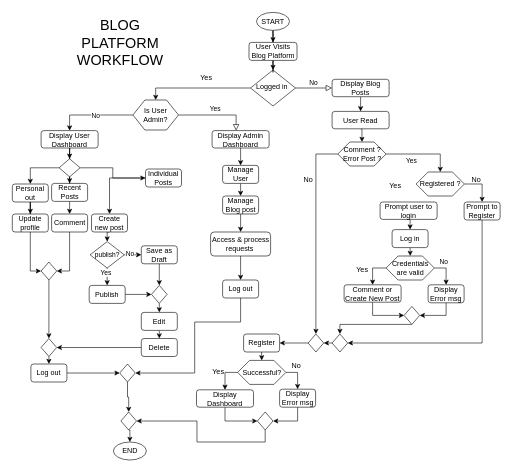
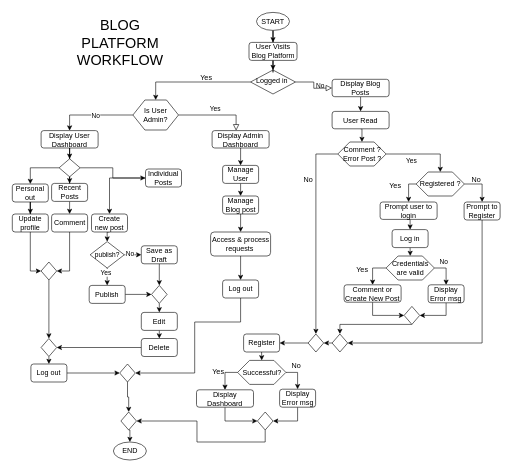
(273, 88) -> (273, 82)
none -> (409, 190)
